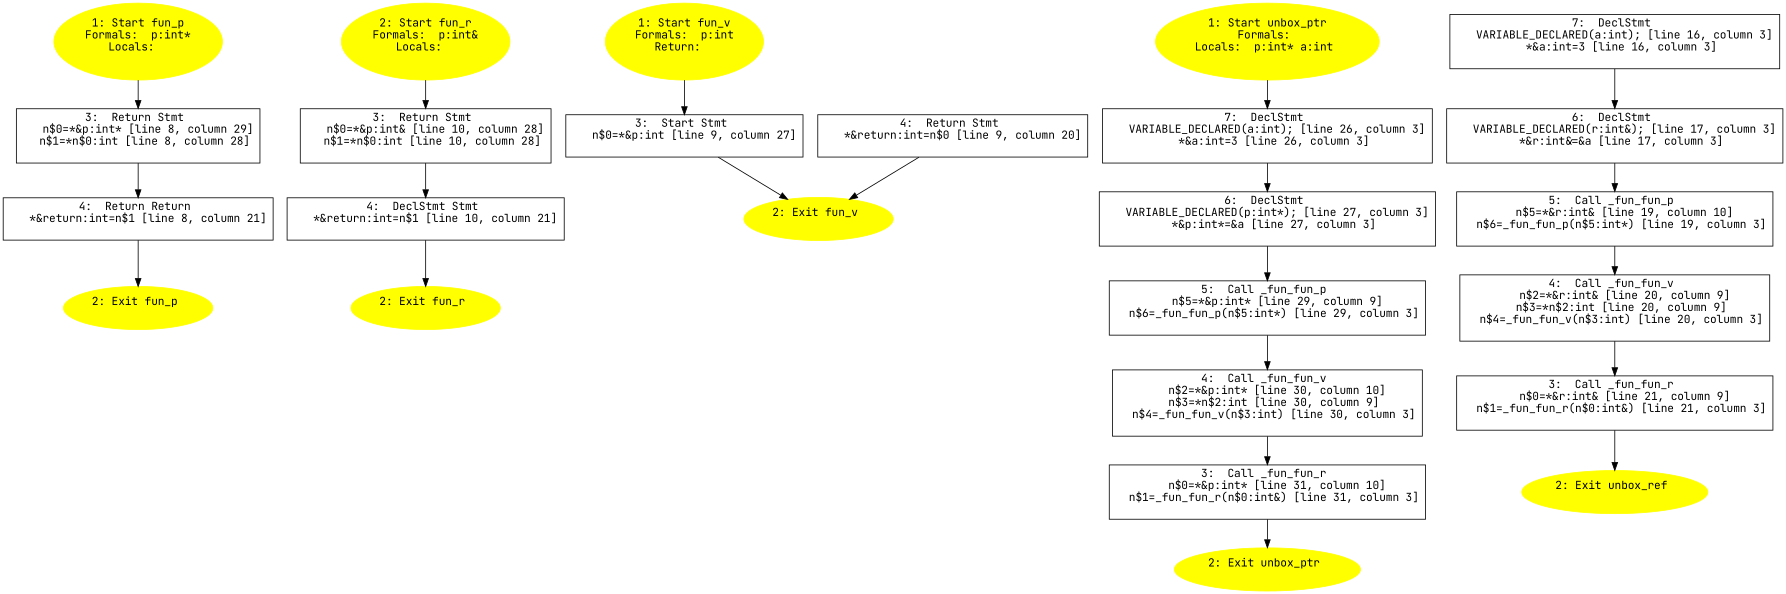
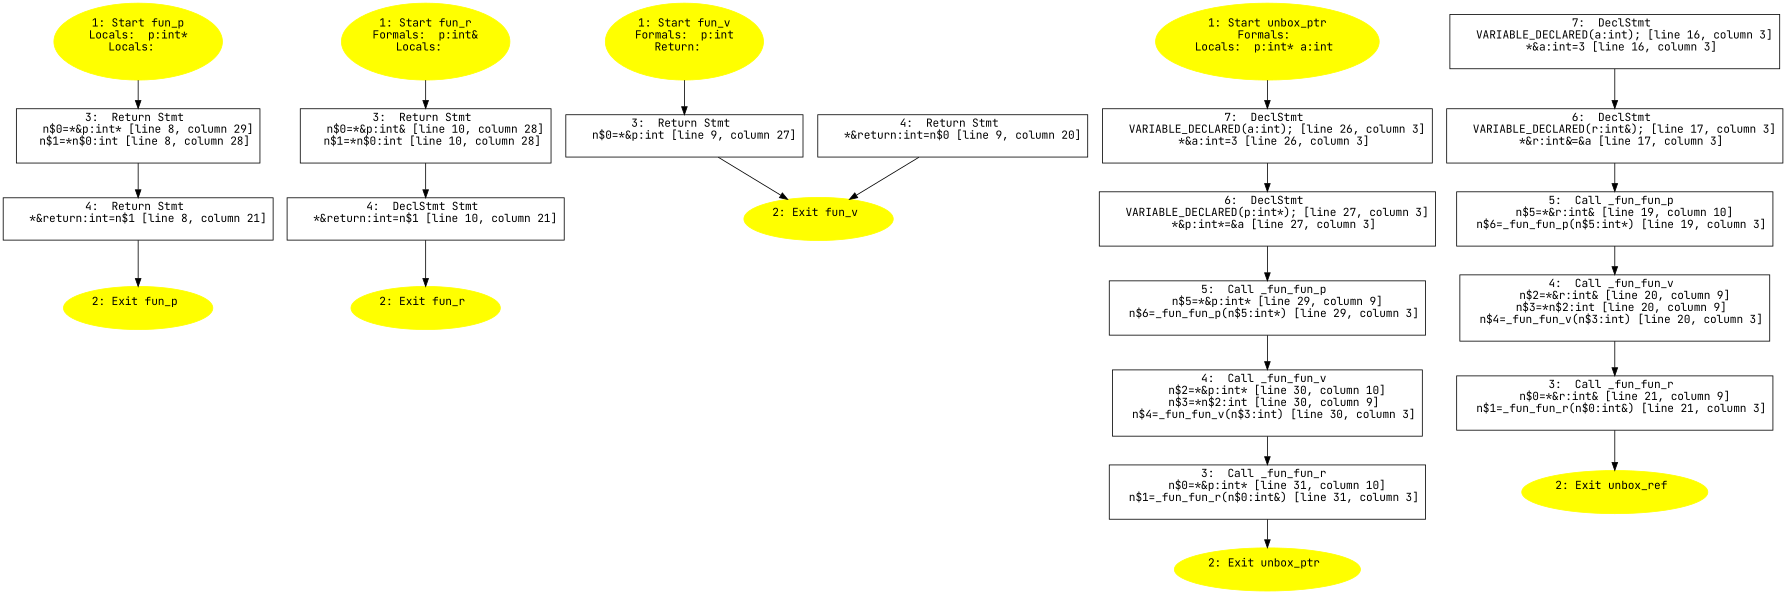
(138, 42) -> (138, 42)
(426, 42) -> (426, 42)
(684, 136) -> (684, 136)
(138, 219) -> (138, 219)
